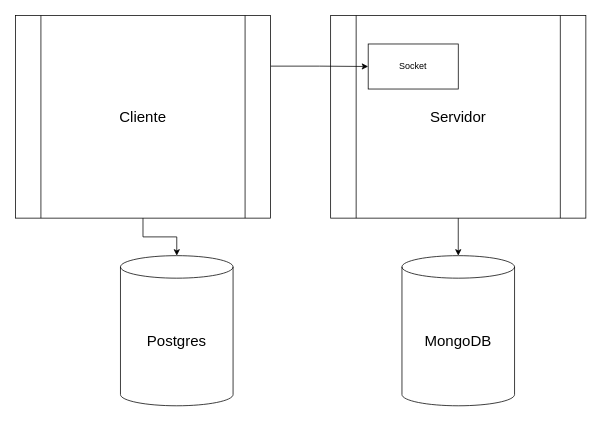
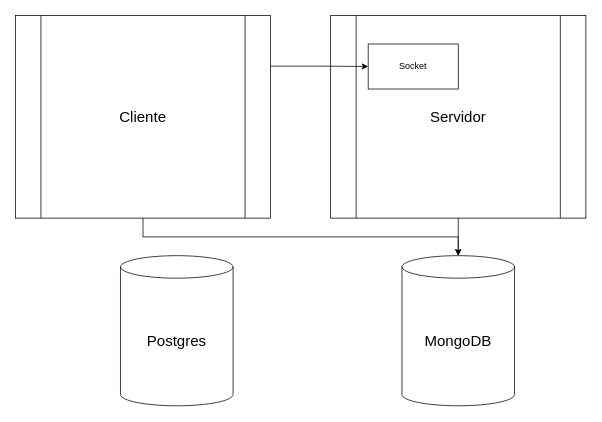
(177, 242) -> (314, 237)
